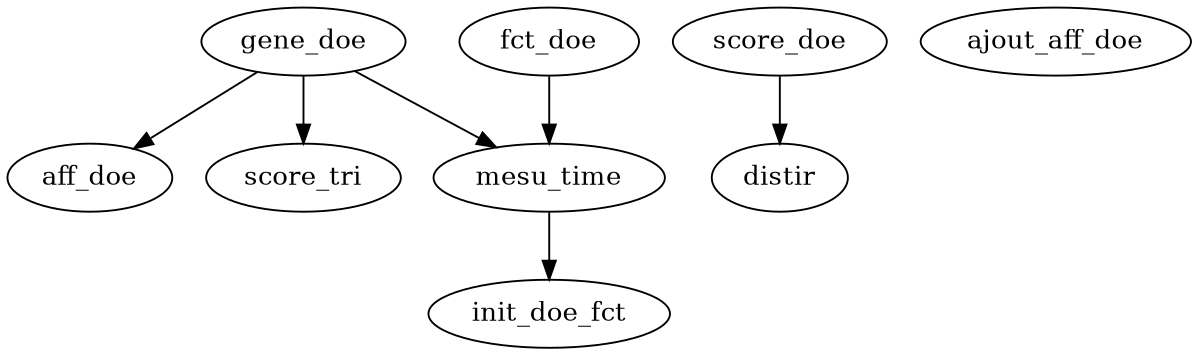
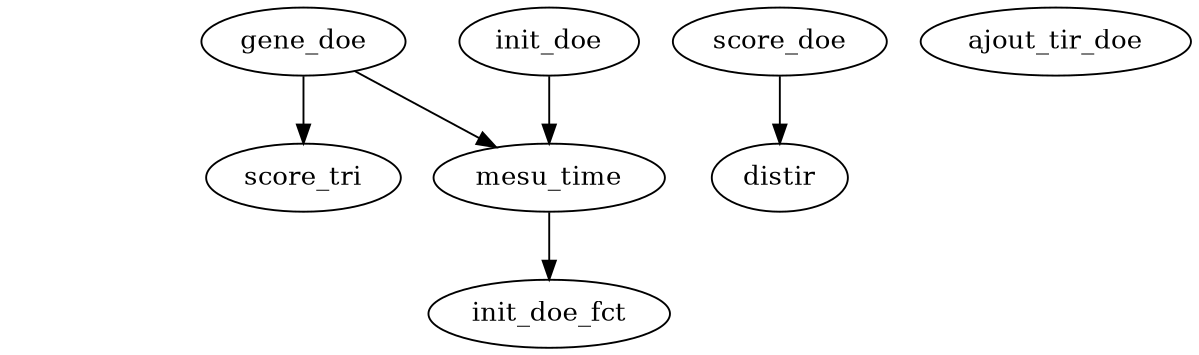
(549, 42) -> (549, 42)
(1056, 42) -> (1056, 42)
(90, 178) -> none
